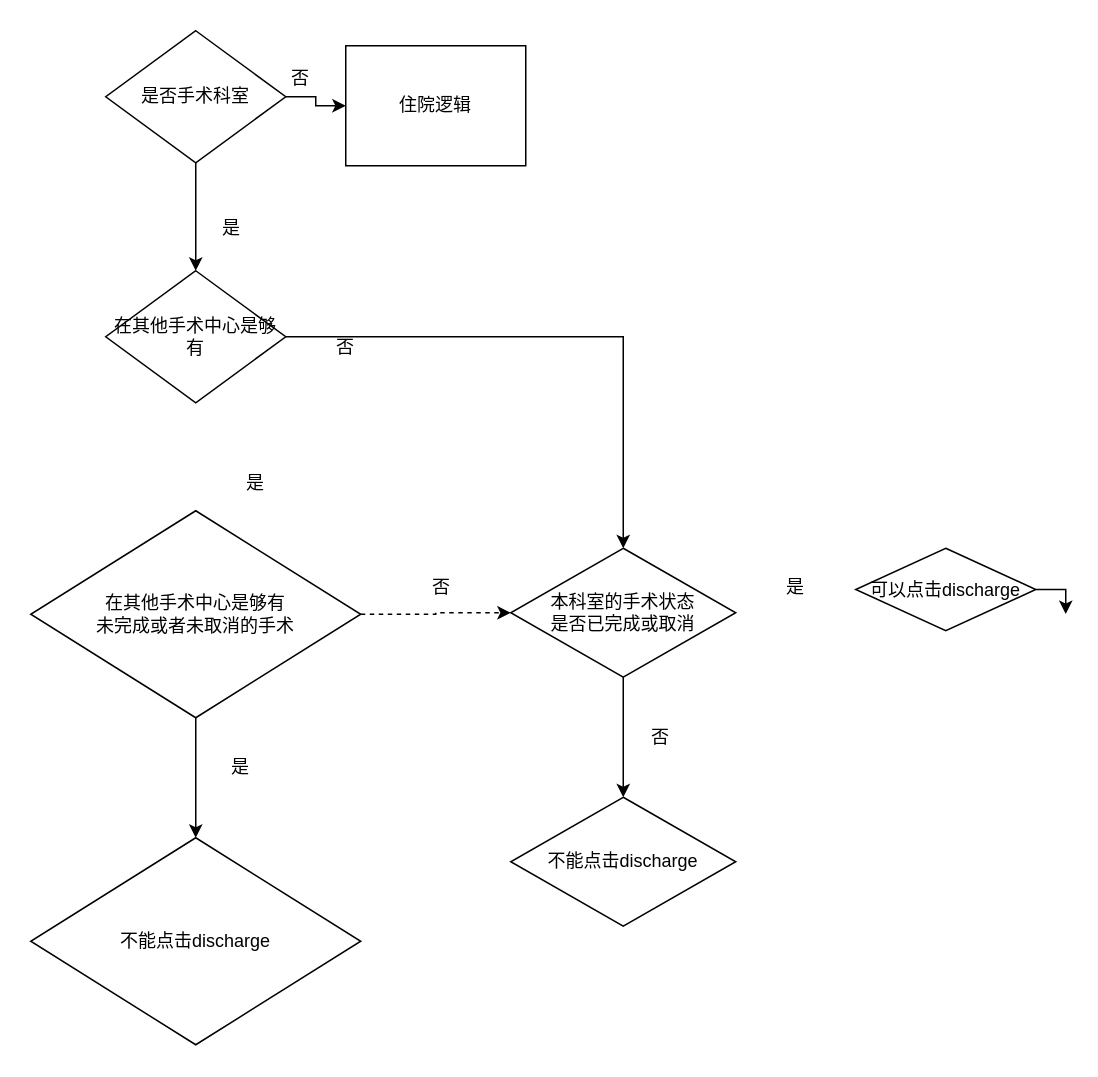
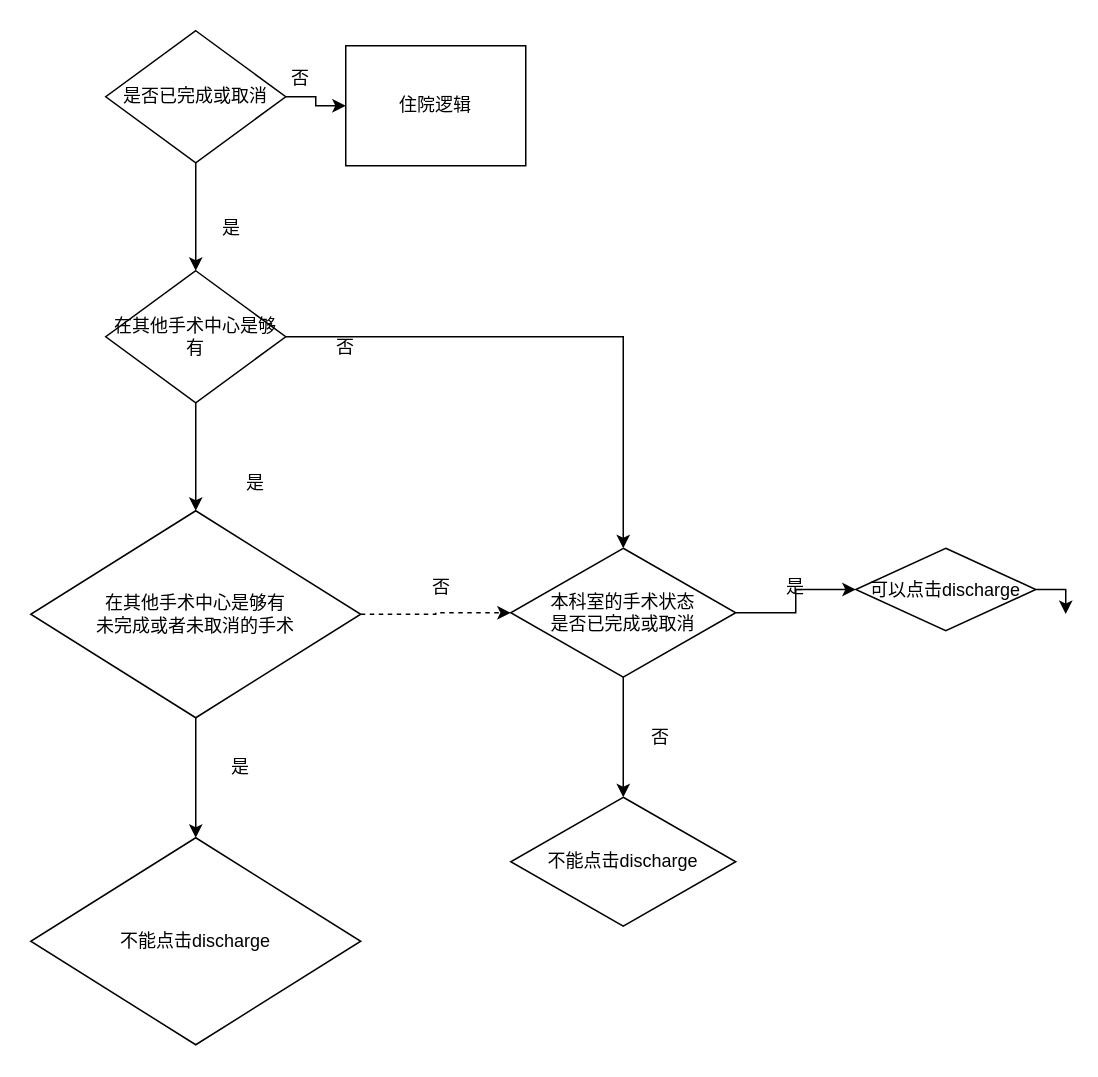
(196, 97) -> (196, 97)
none -> (196, 452)
none -> (796, 607)
